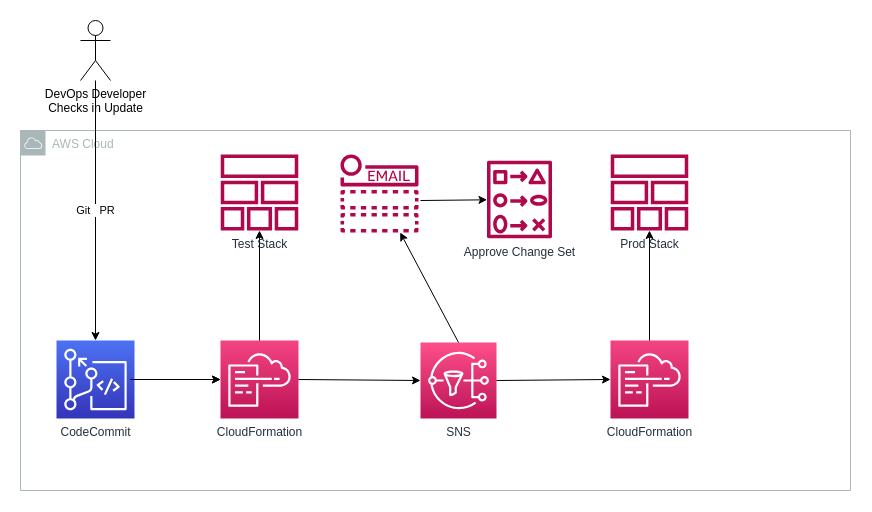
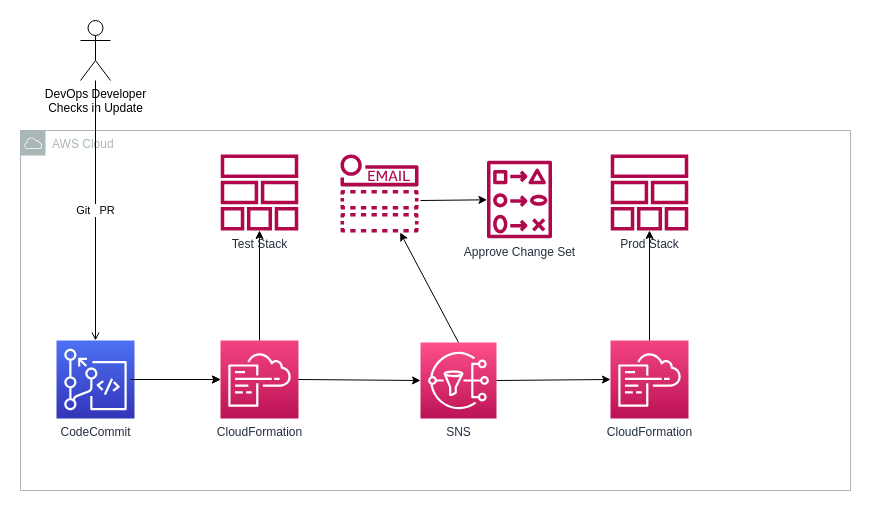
(96, 332) -> (96, 333)
